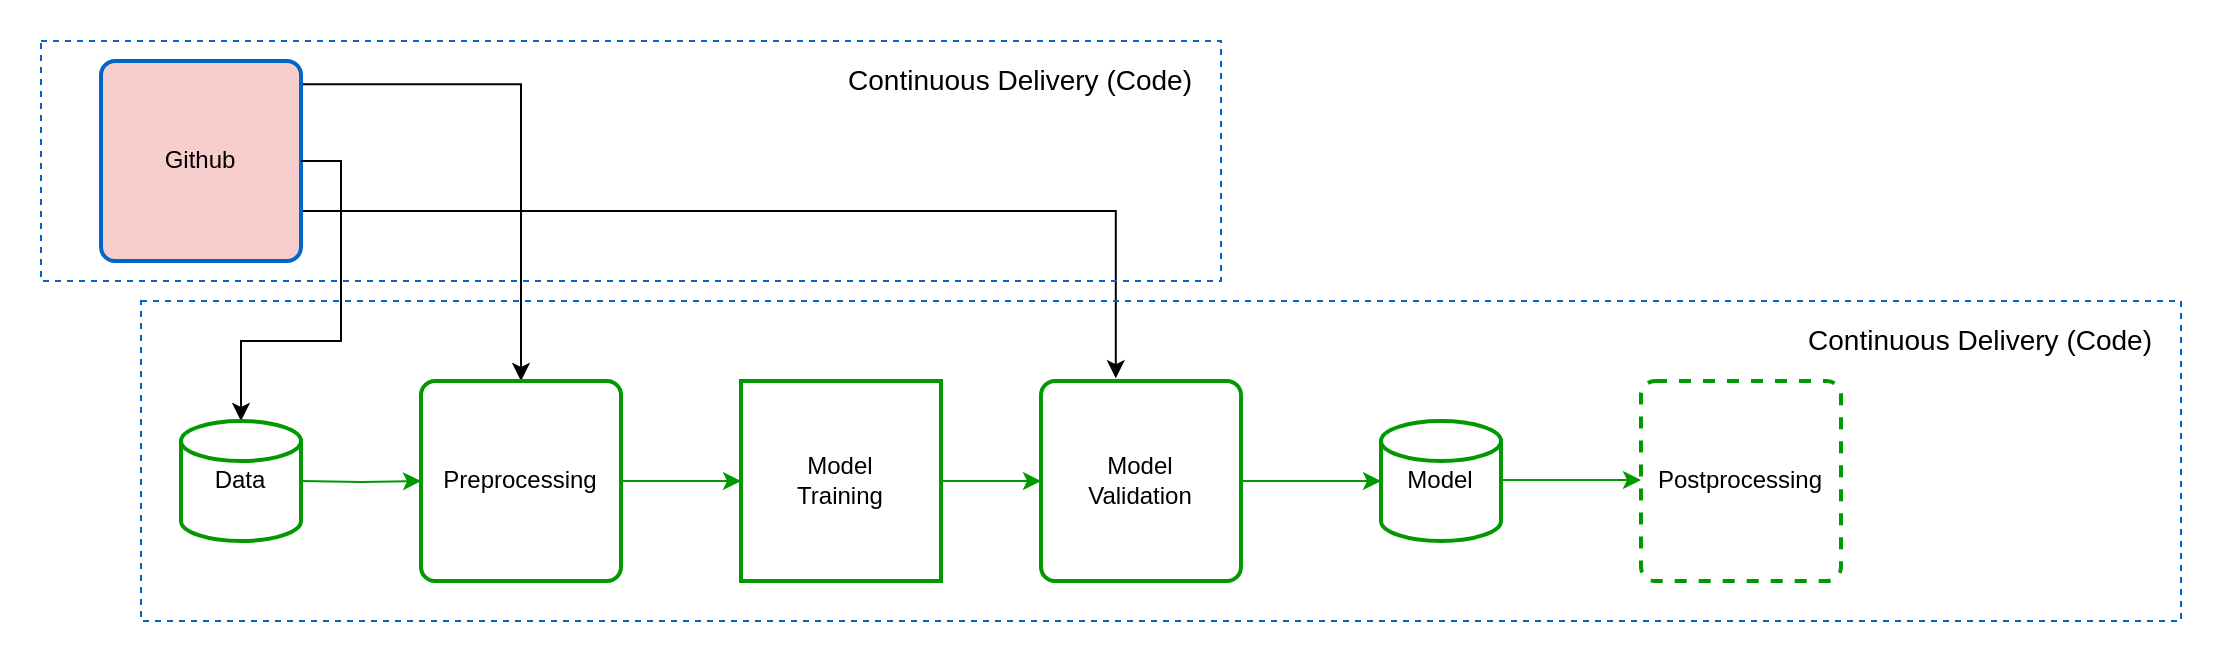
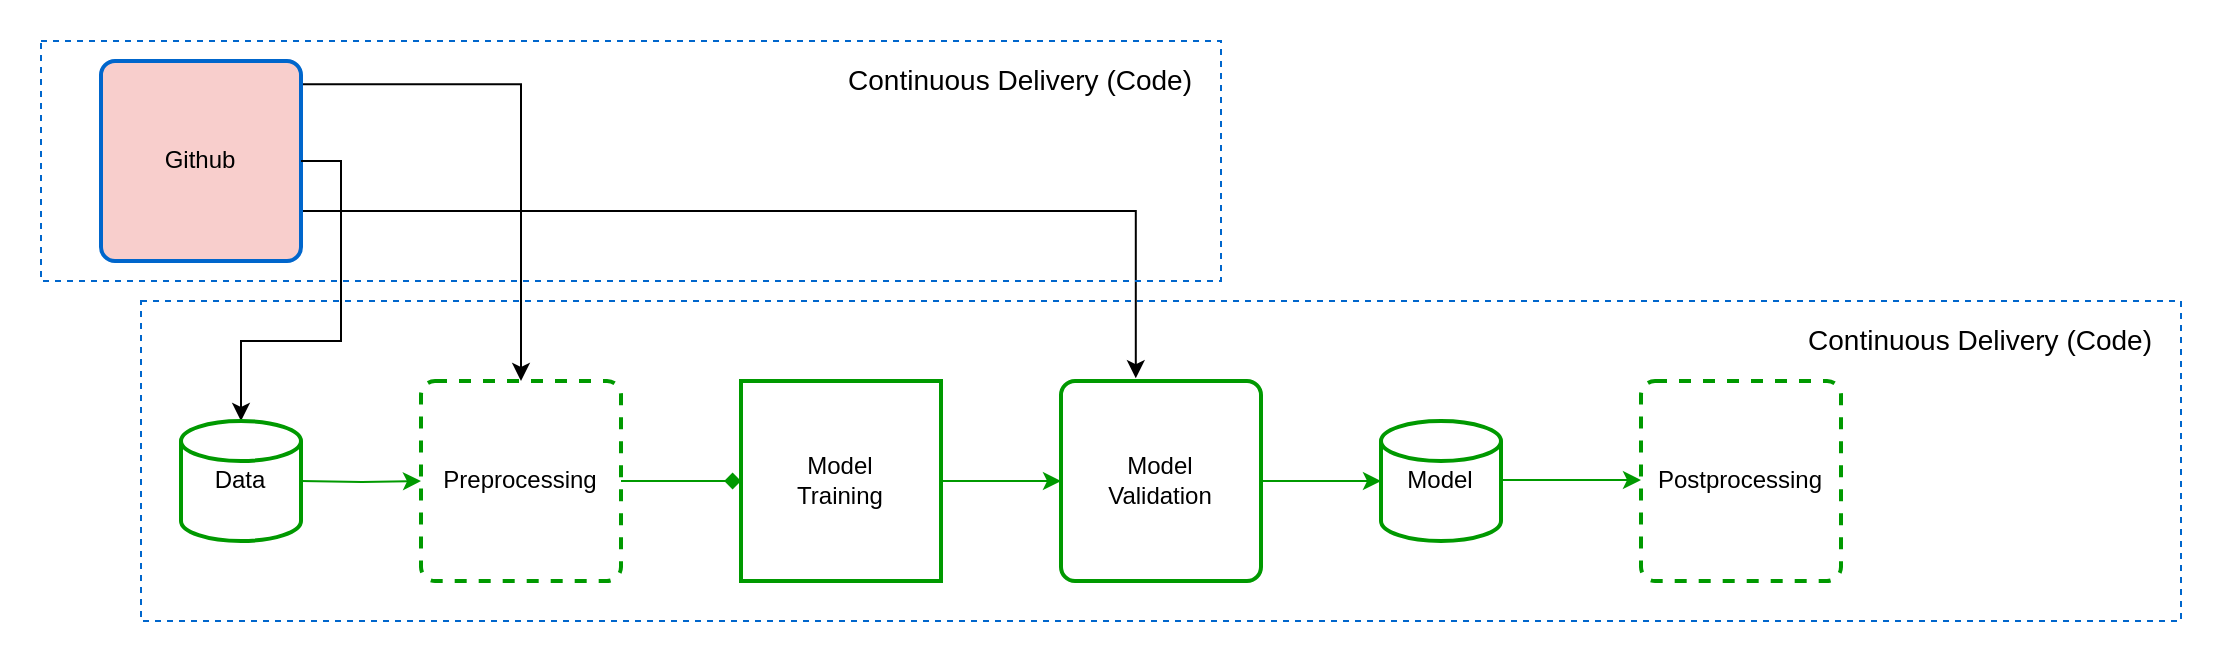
(521, 481) -> (521, 481)
(726, 481) -> (725, 481)
(1141, 481) -> (1161, 481)
